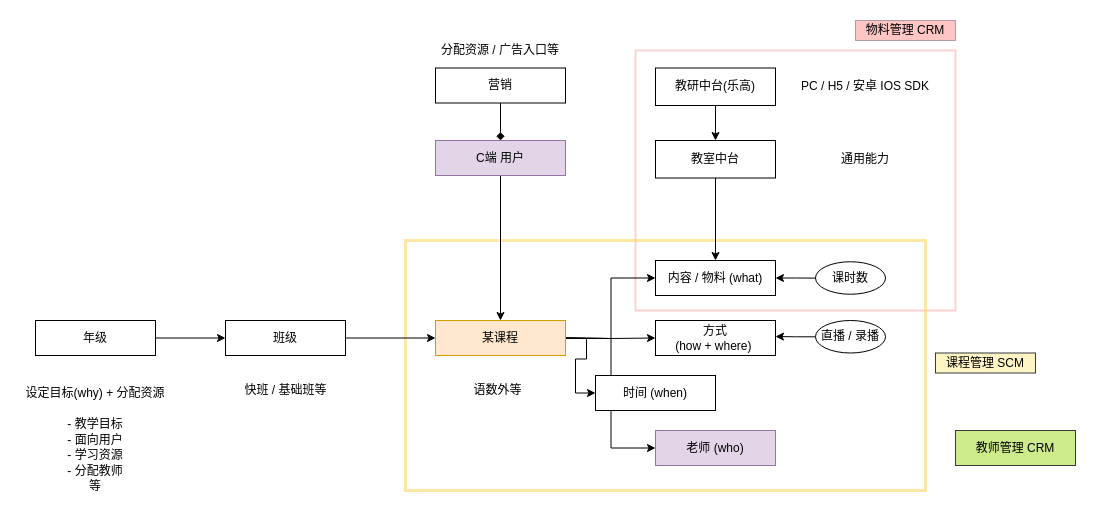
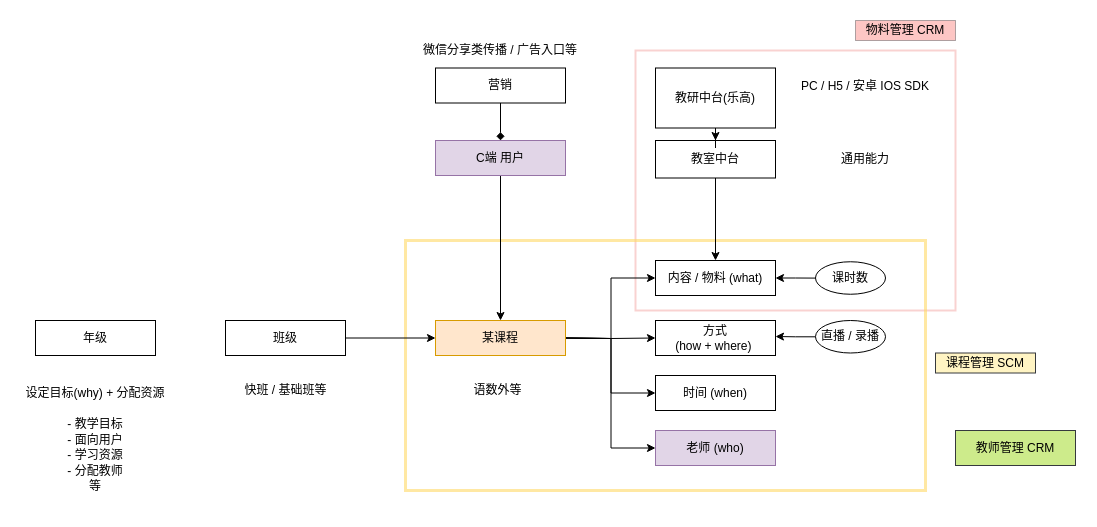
(501, 51) -> (501, 51)
(716, 87) -> (716, 98)
(187, 338) -> none
(656, 393) -> (716, 393)
